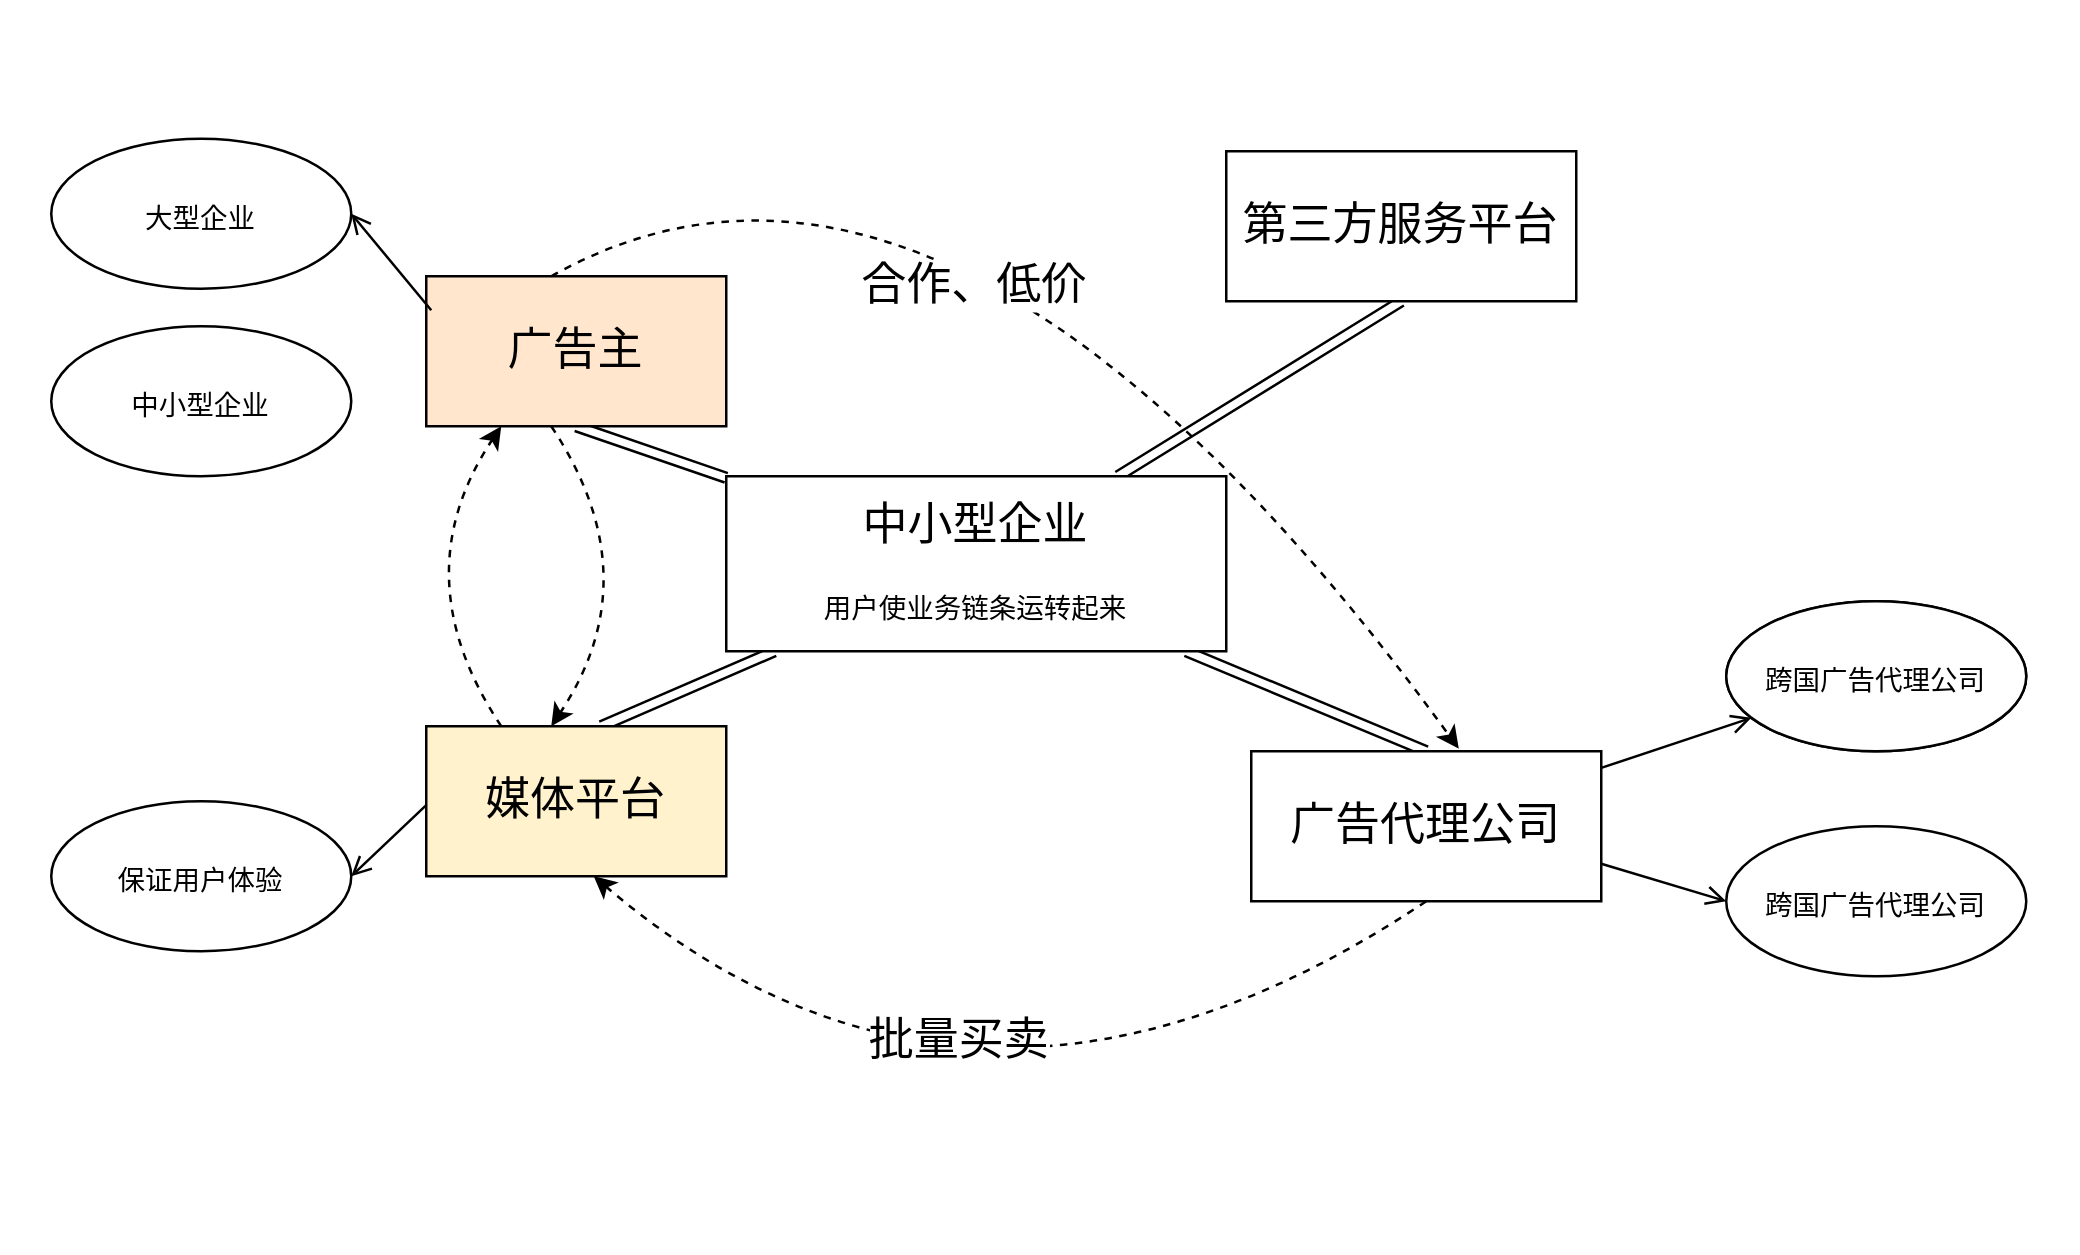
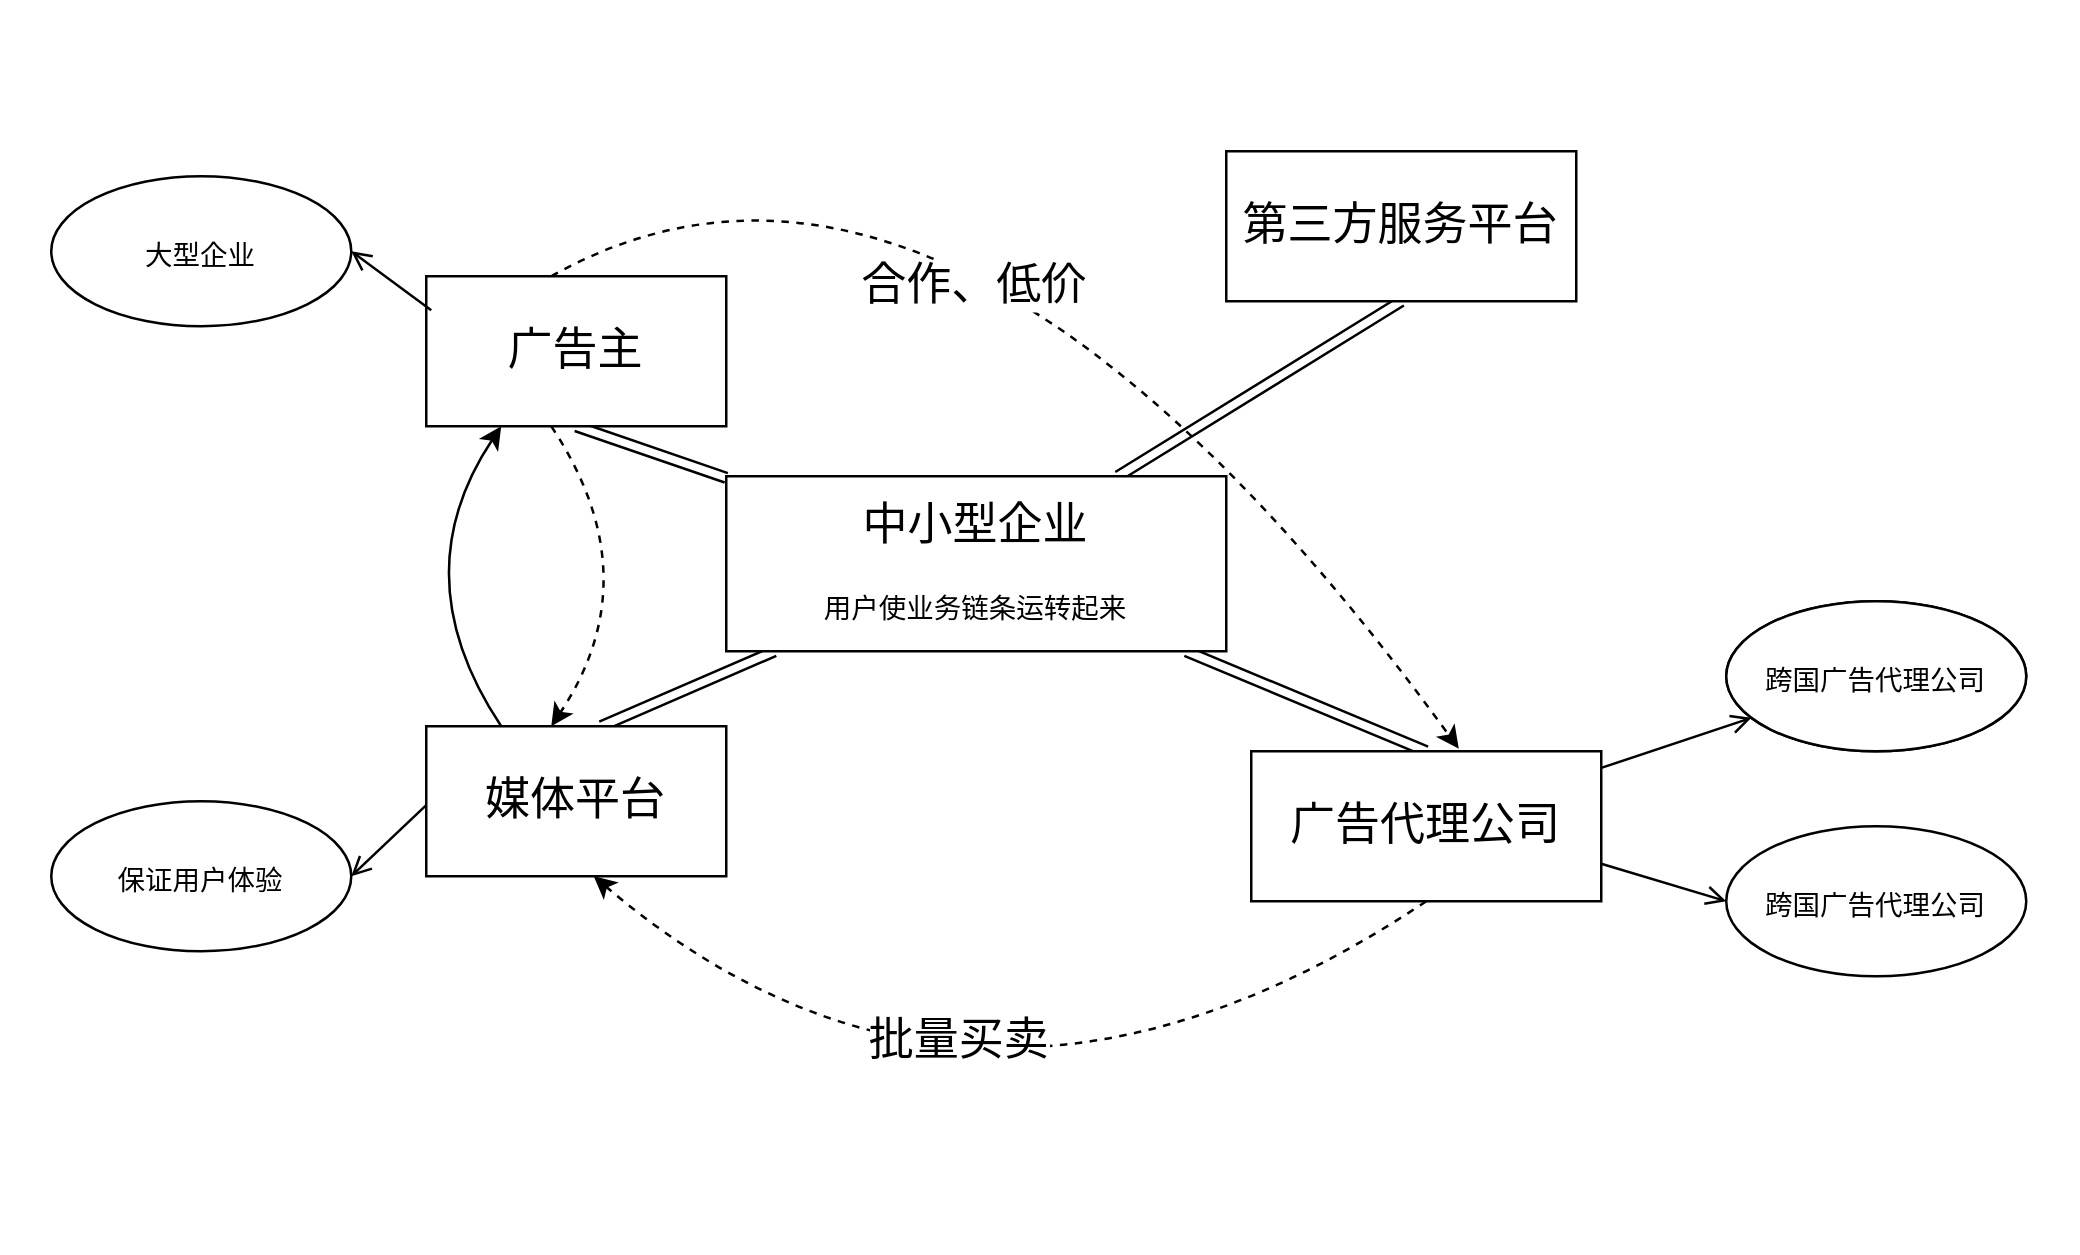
(201, 214) -> (201, 251)
(576, 351) -> (576, 351)
(201, 401) -> none
(450, 585) -> (450, 585)
(576, 801) -> (576, 801)
